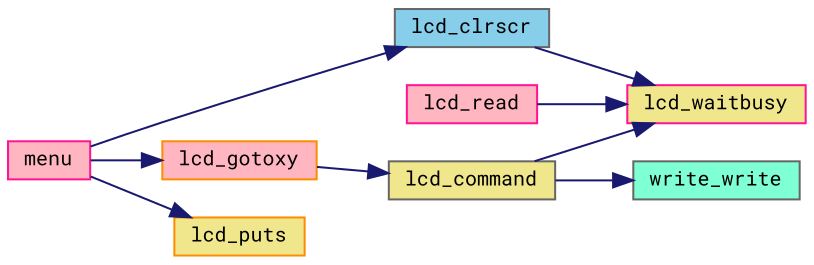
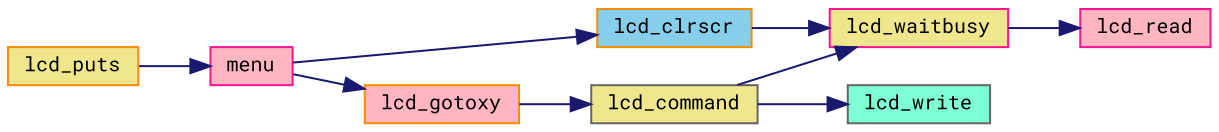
(472, 28) -> (674, 28)
(572, 104) -> (1034, 28)
(716, 180) -> (919, 104)
(131, 193) -> (165, 66)
